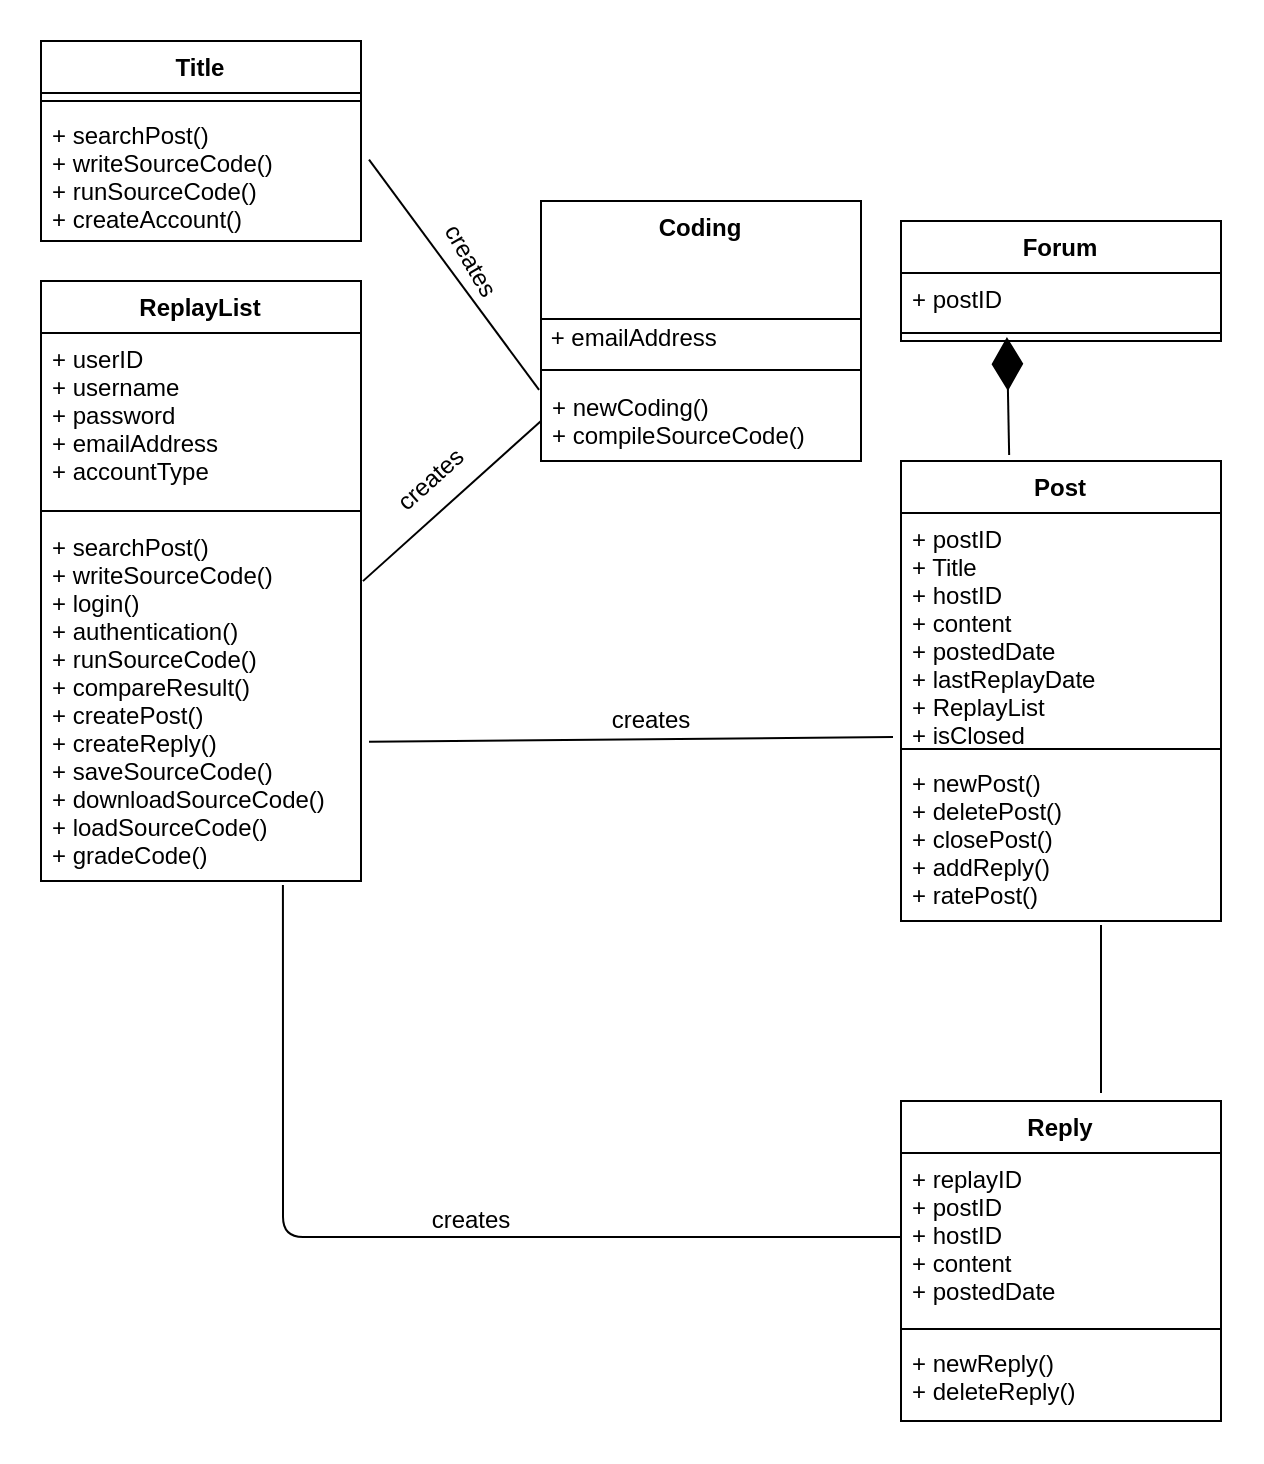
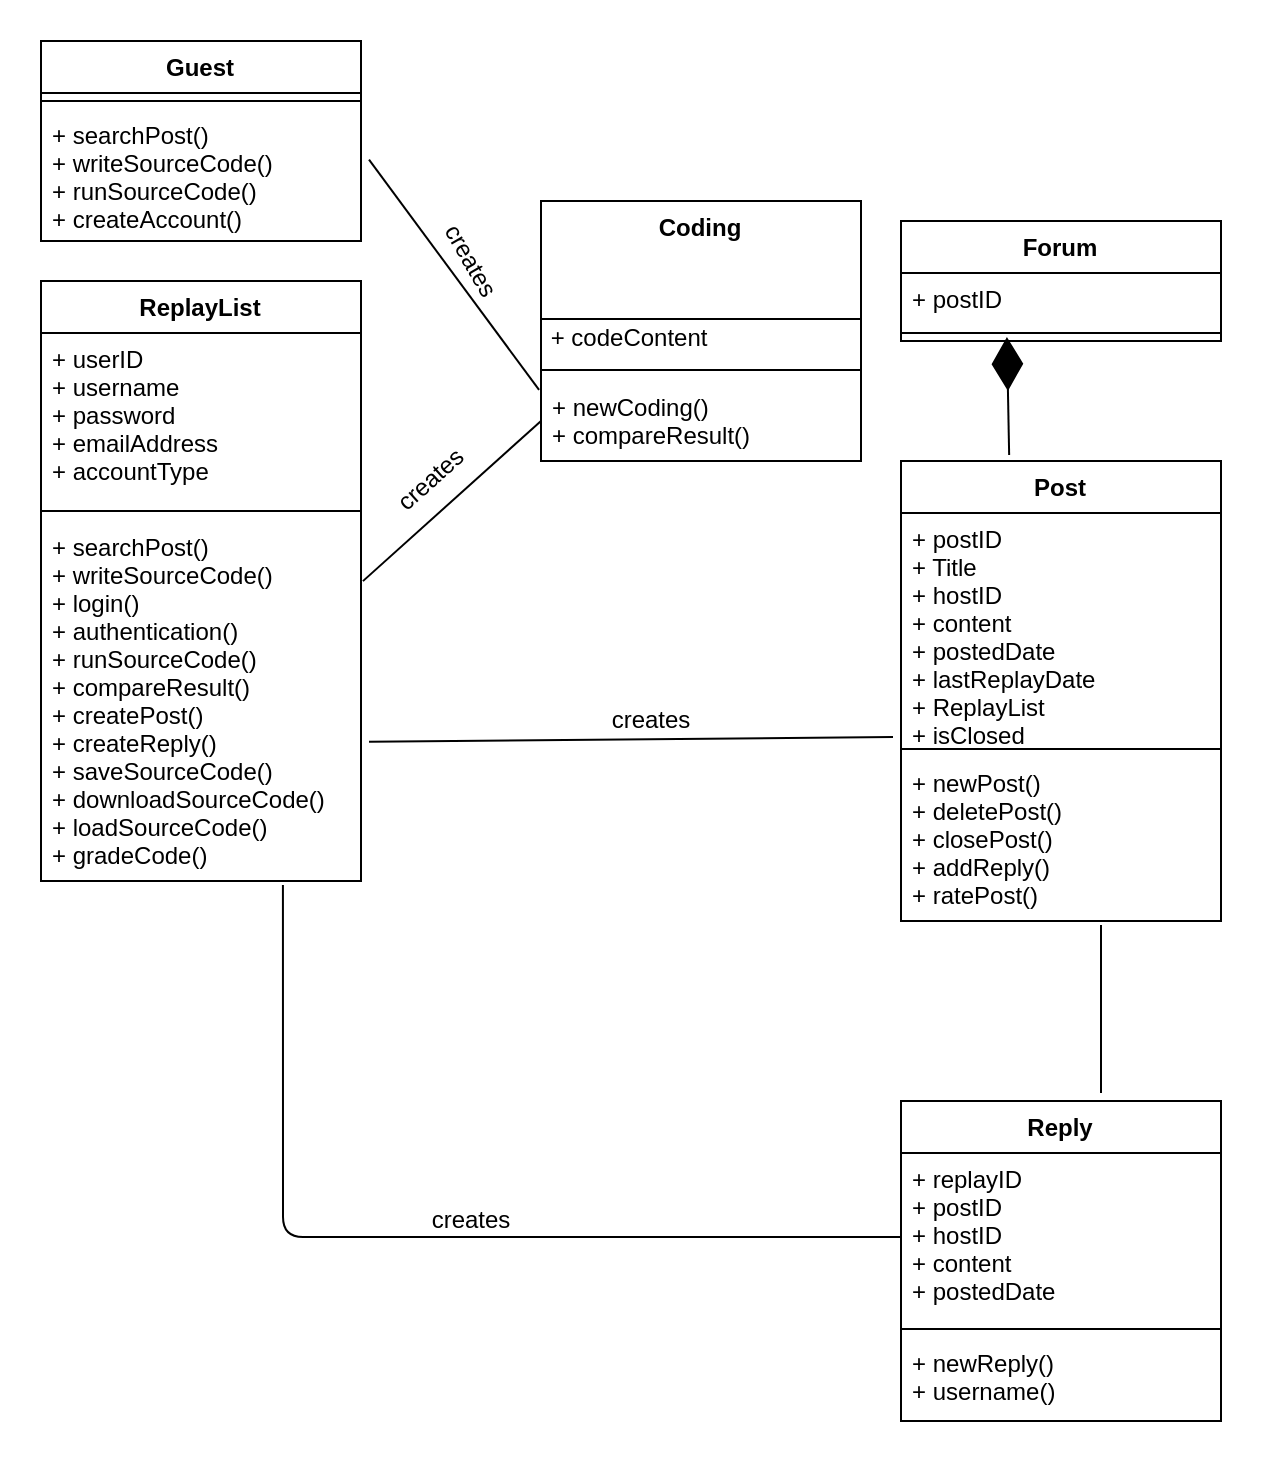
(200, 68) -> (200, 68)
(630, 339) -> (629, 339)
(633, 408) -> (633, 408)
(986, 1364) -> (986, 1364)
